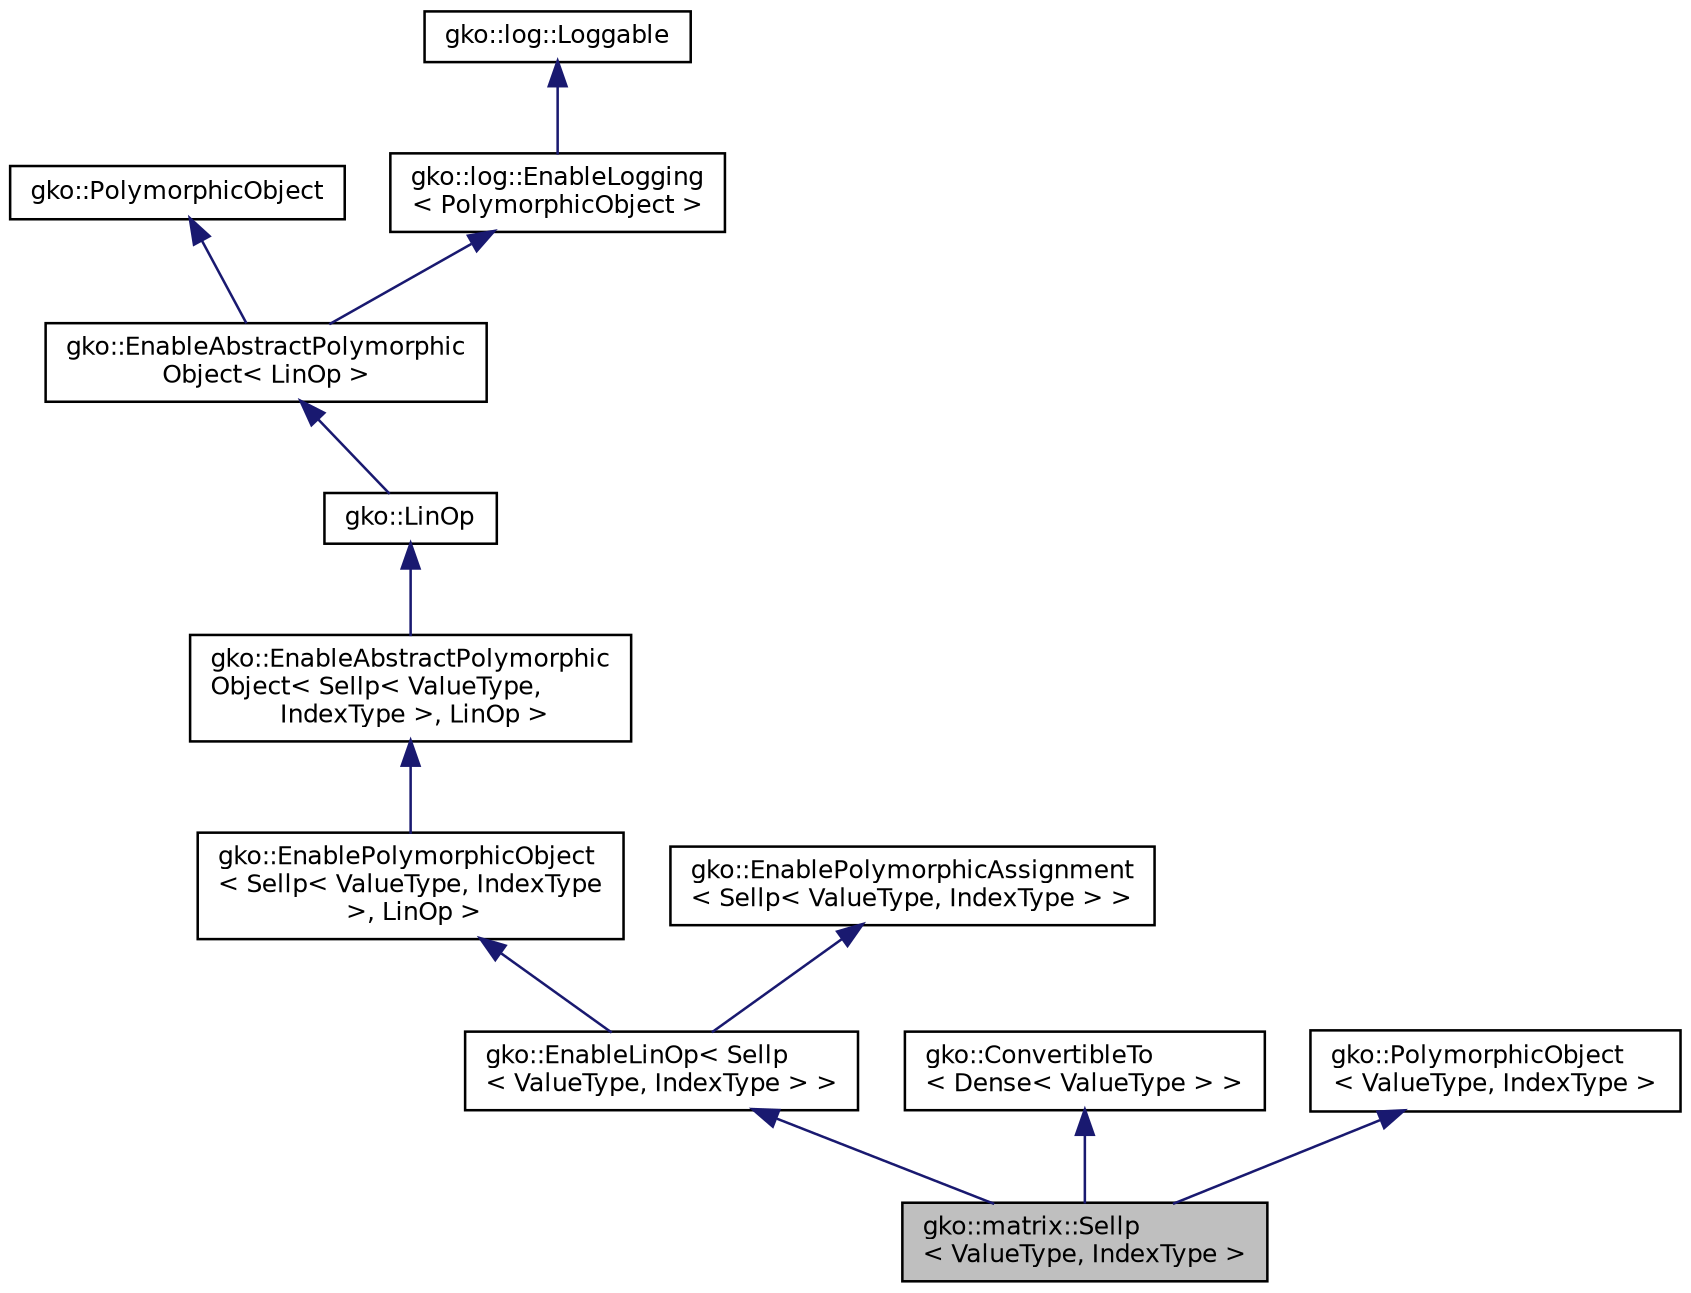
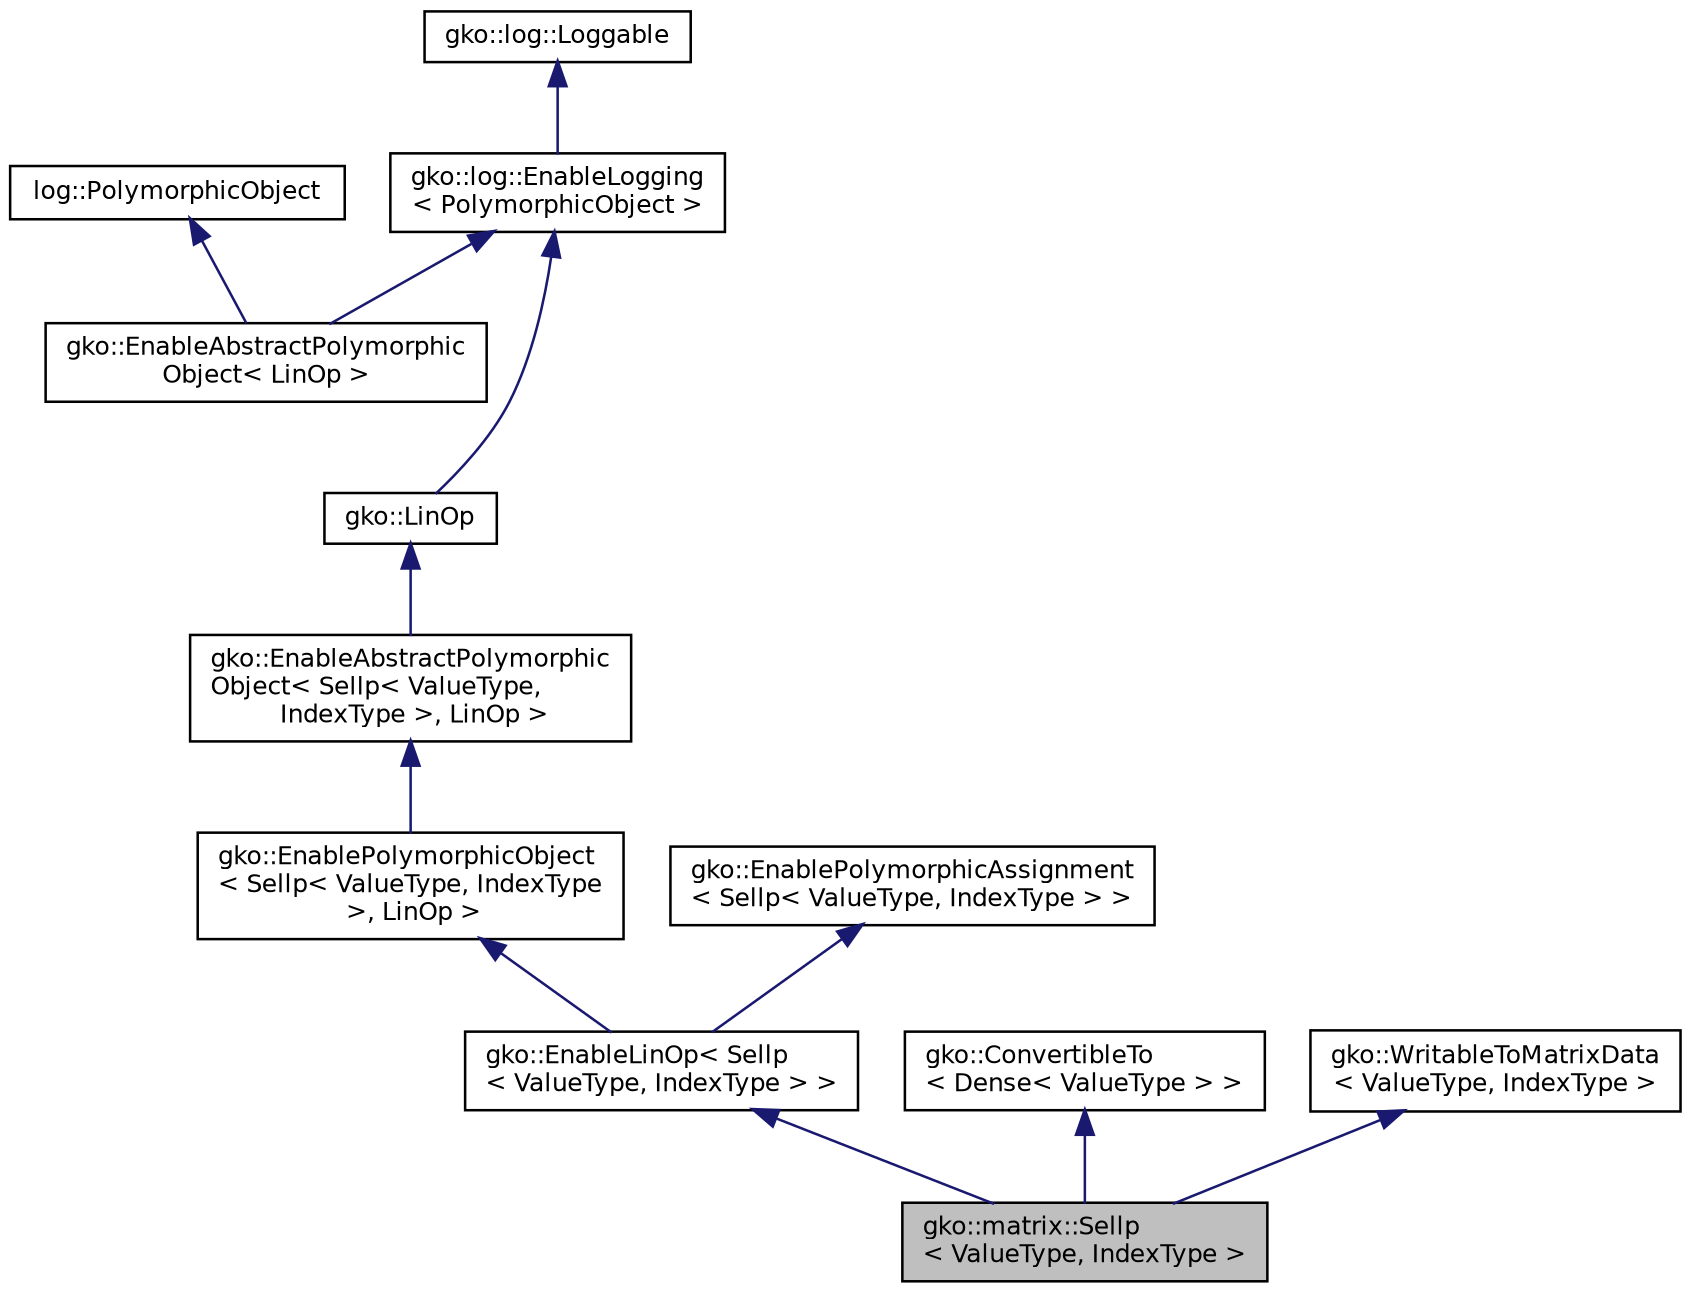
(177, 193) -> (177, 193)
(354, 457) -> (516, 387)
(1495, 1071) -> (1495, 1071)
